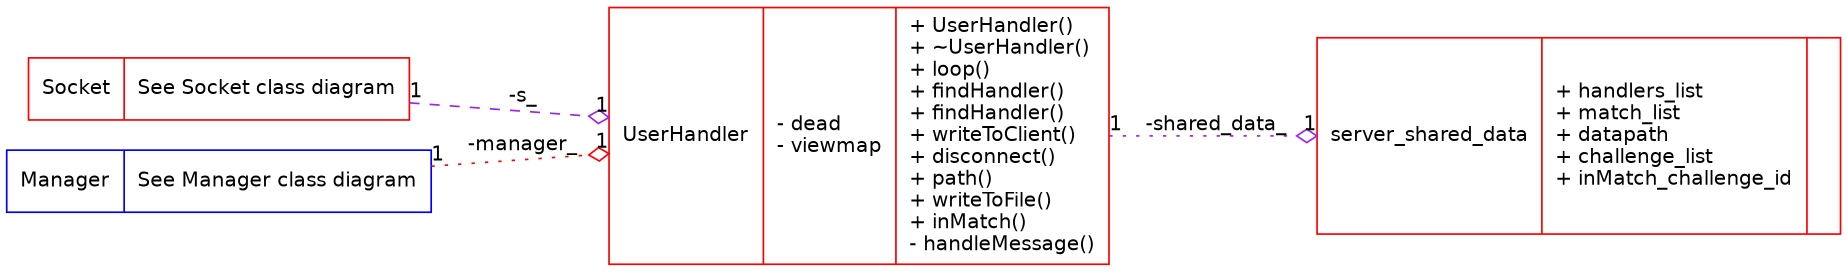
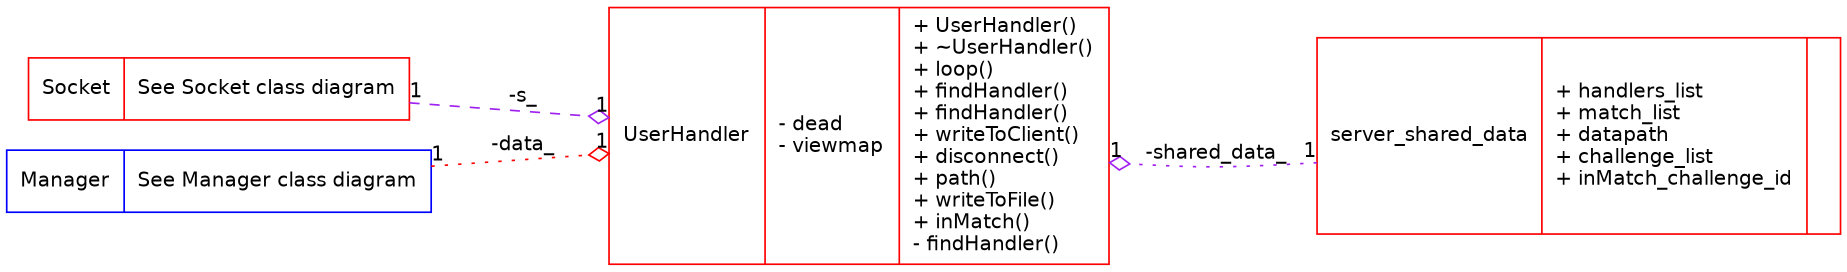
(1203, 136) -> (1223, 167)
(520, 145) -> (520, 145)
(1002, 244) -> (987, 244)
